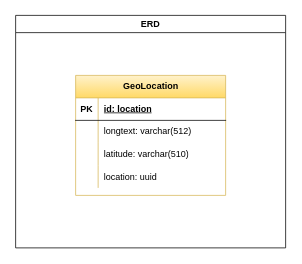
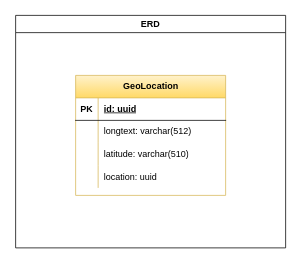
(128, 109) -> (119, 109)
